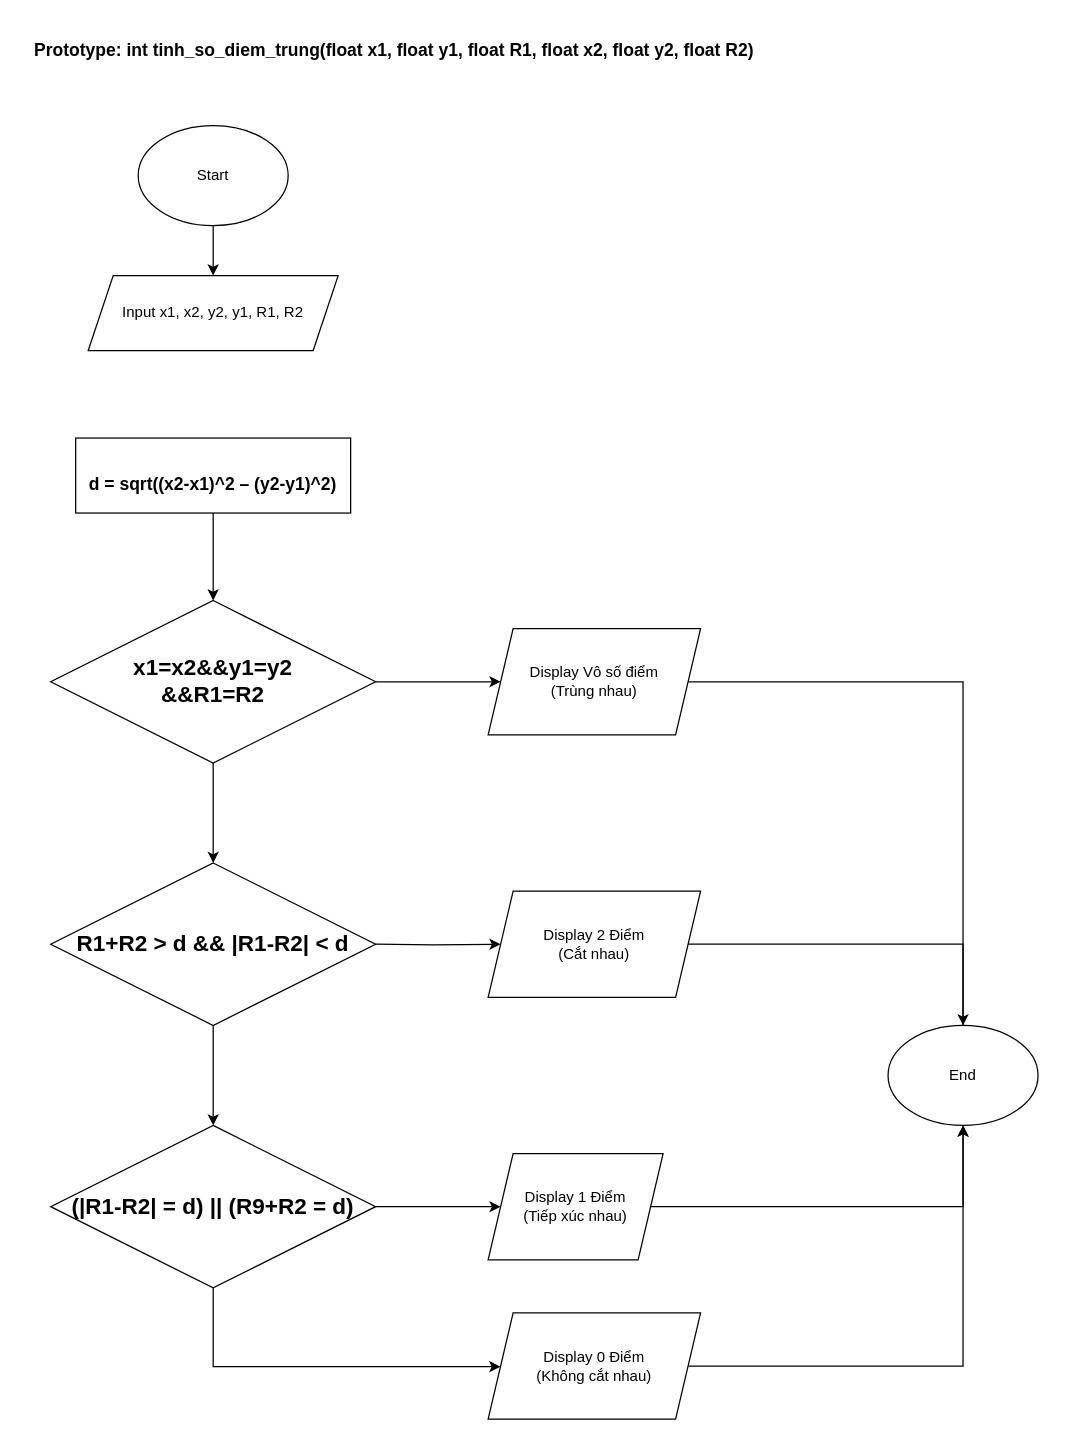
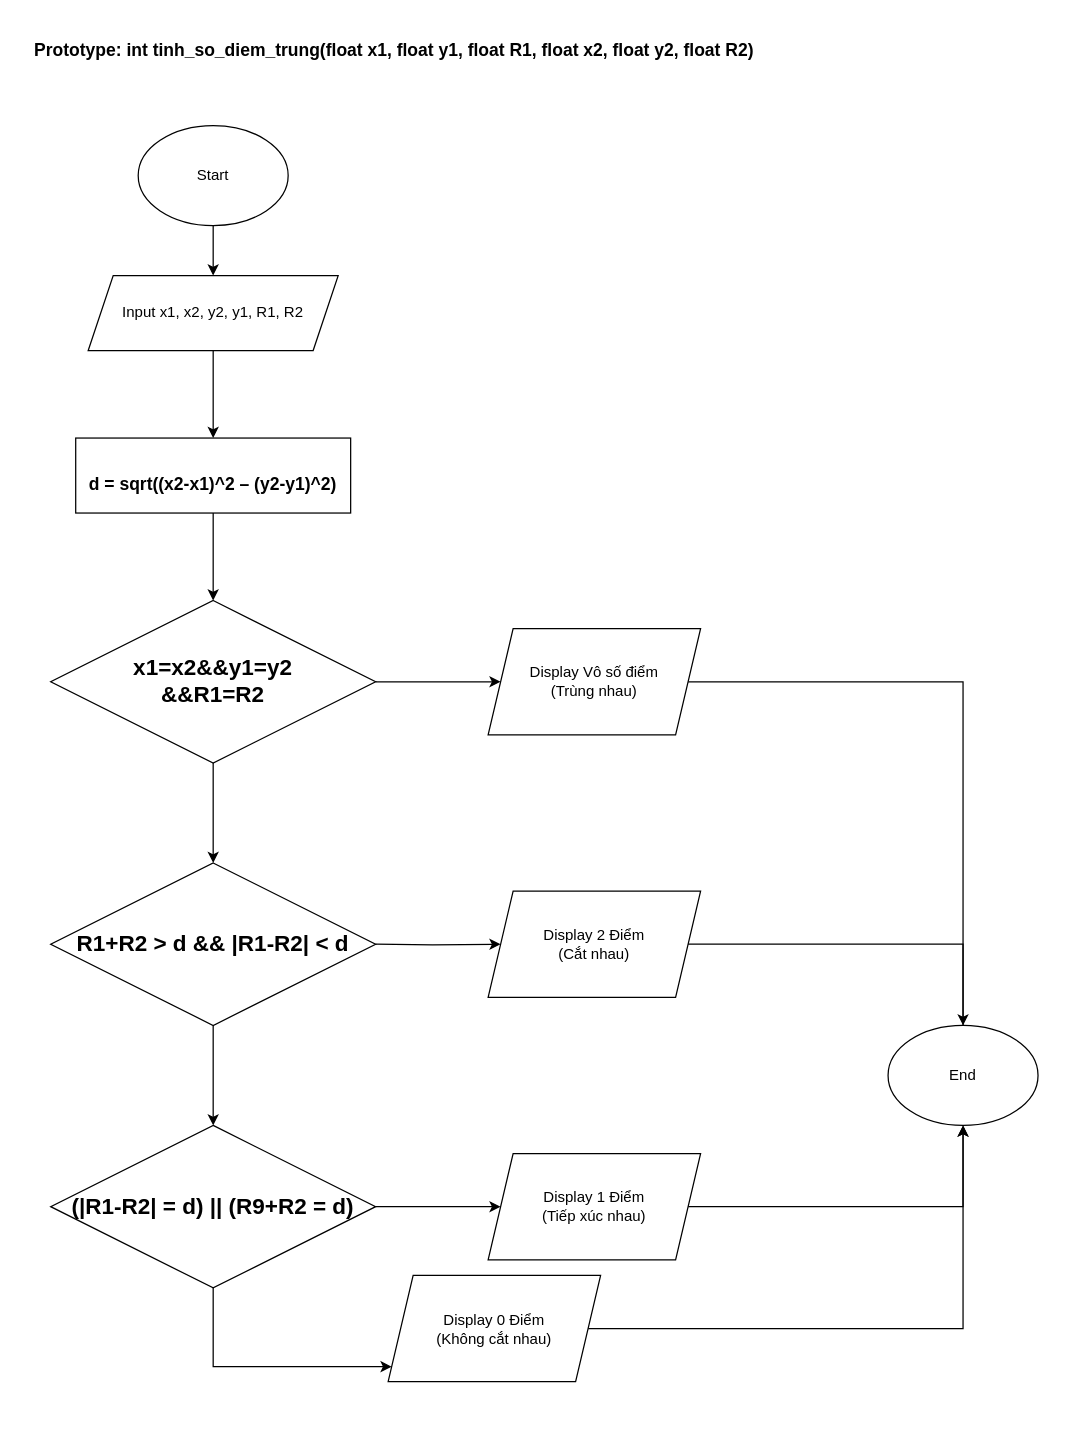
none -> (213, 390)
(576, 1207) -> (594, 1207)
(594, 1366) -> (494, 1329)
